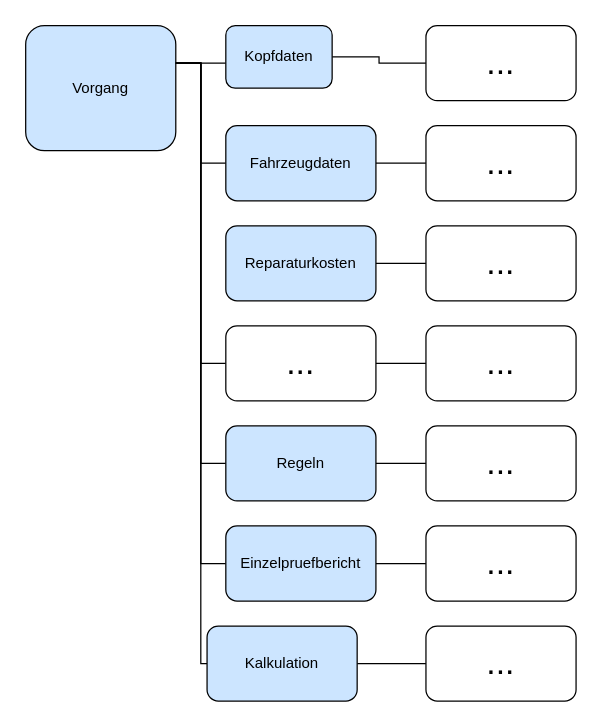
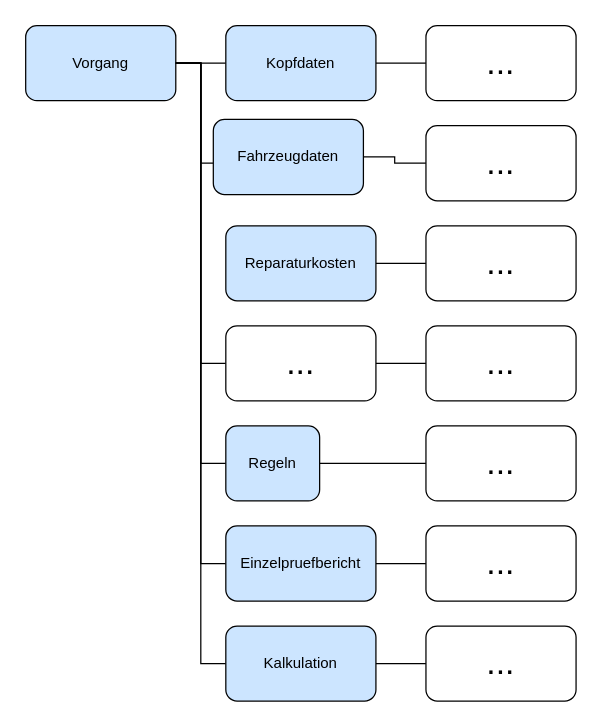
(279, 57) -> (301, 63)
(101, 88) -> (101, 63)
(301, 163) -> (288, 157)
(301, 463) -> (273, 463)
(282, 663) -> (301, 663)
